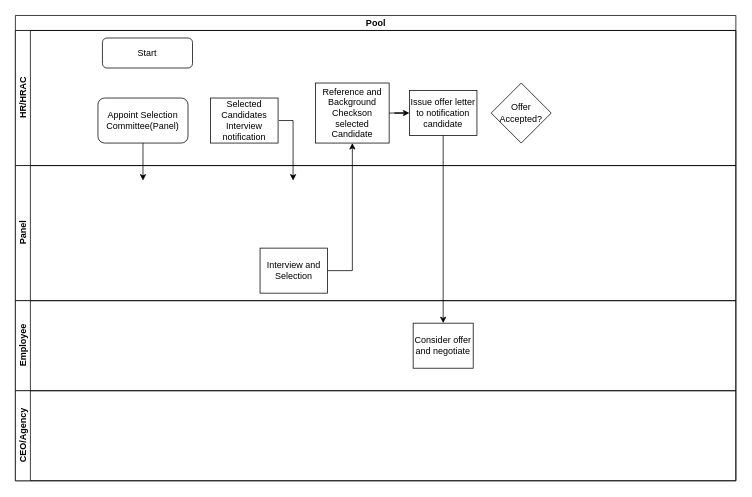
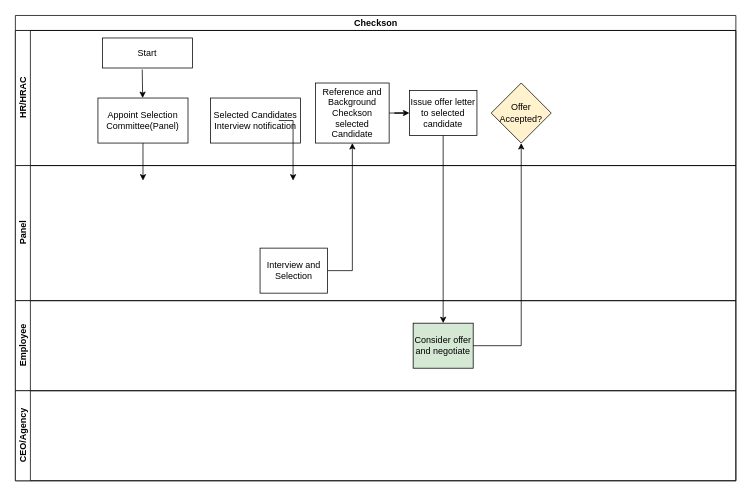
(376, 23) -> (376, 23)
(147, 53) -> (147, 53)
none -> (142, 81)
(443, 113) -> (443, 113)
(521, 113) -> (521, 113)
(143, 120) -> (143, 120)
(244, 120) -> (255, 120)
none -> (521, 271)
(443, 345) -> (443, 345)
